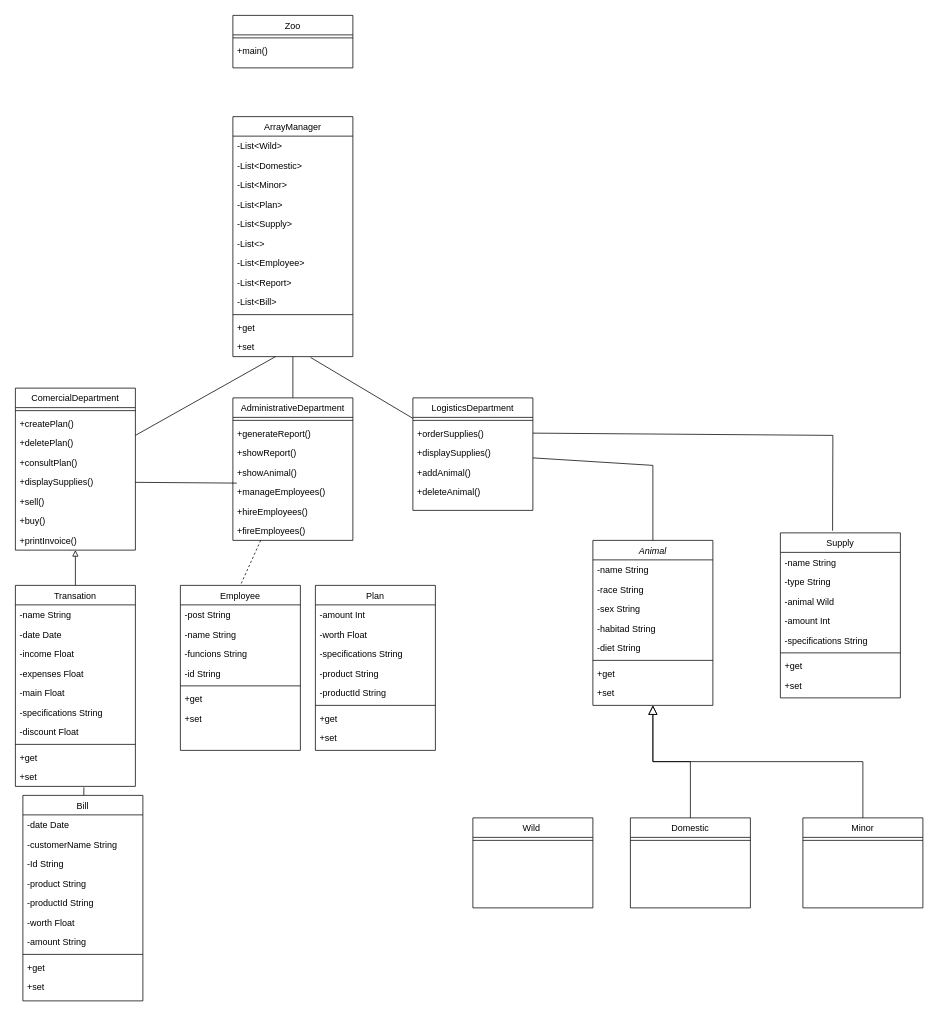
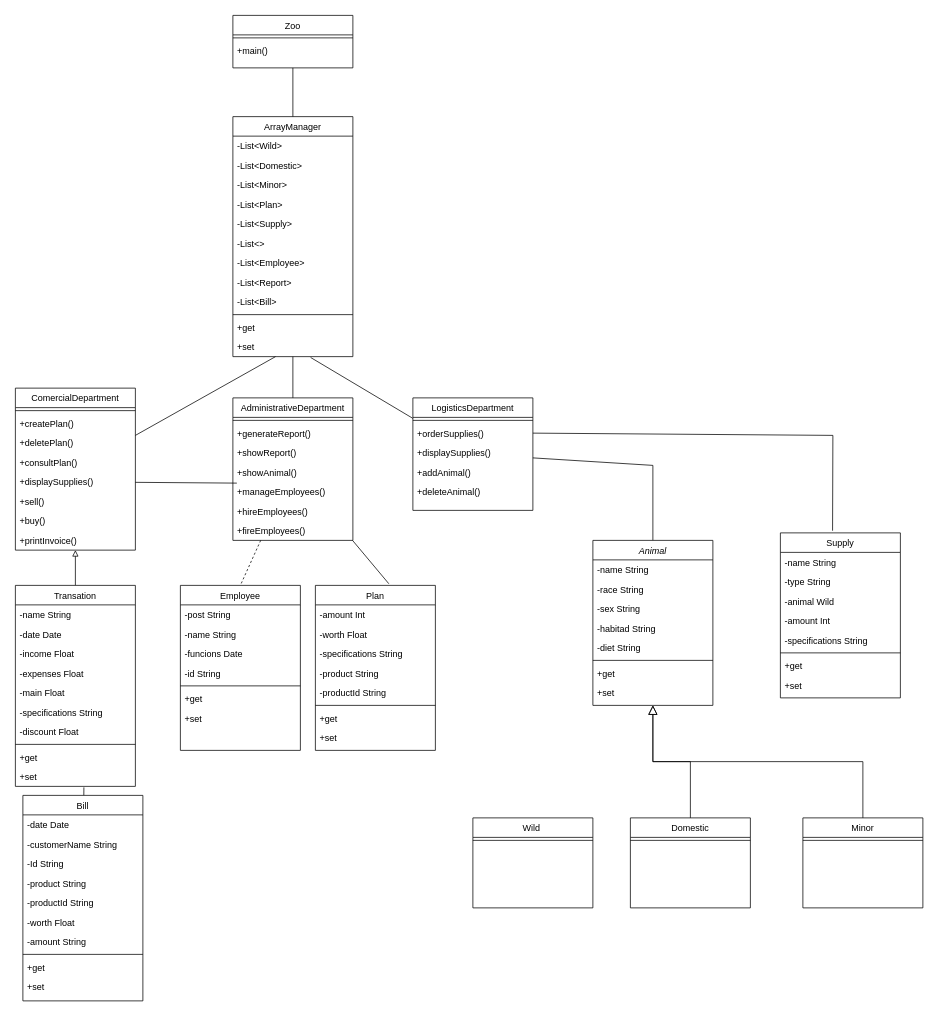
none -> (293, 92)
none -> (371, 562)
(221, 654) -> (217, 654)
